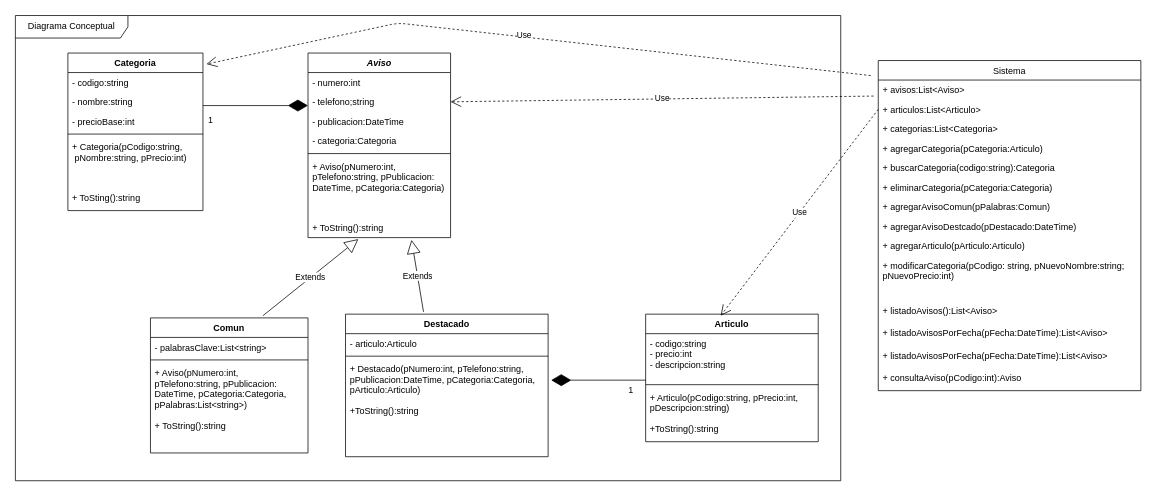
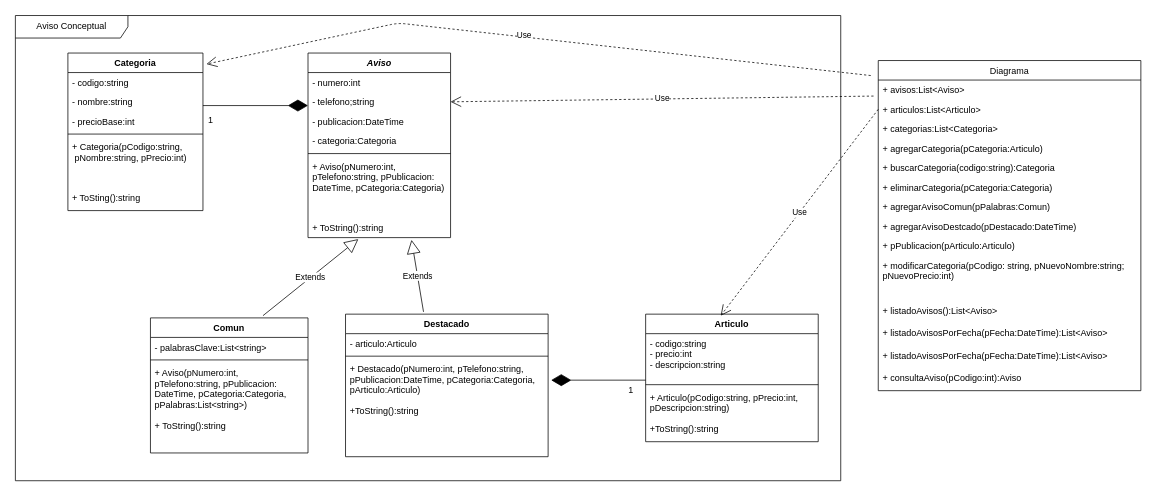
(72, 27) -> (72, 27)
(1009, 71) -> (1009, 71)
(966, 246) -> (957, 246)
